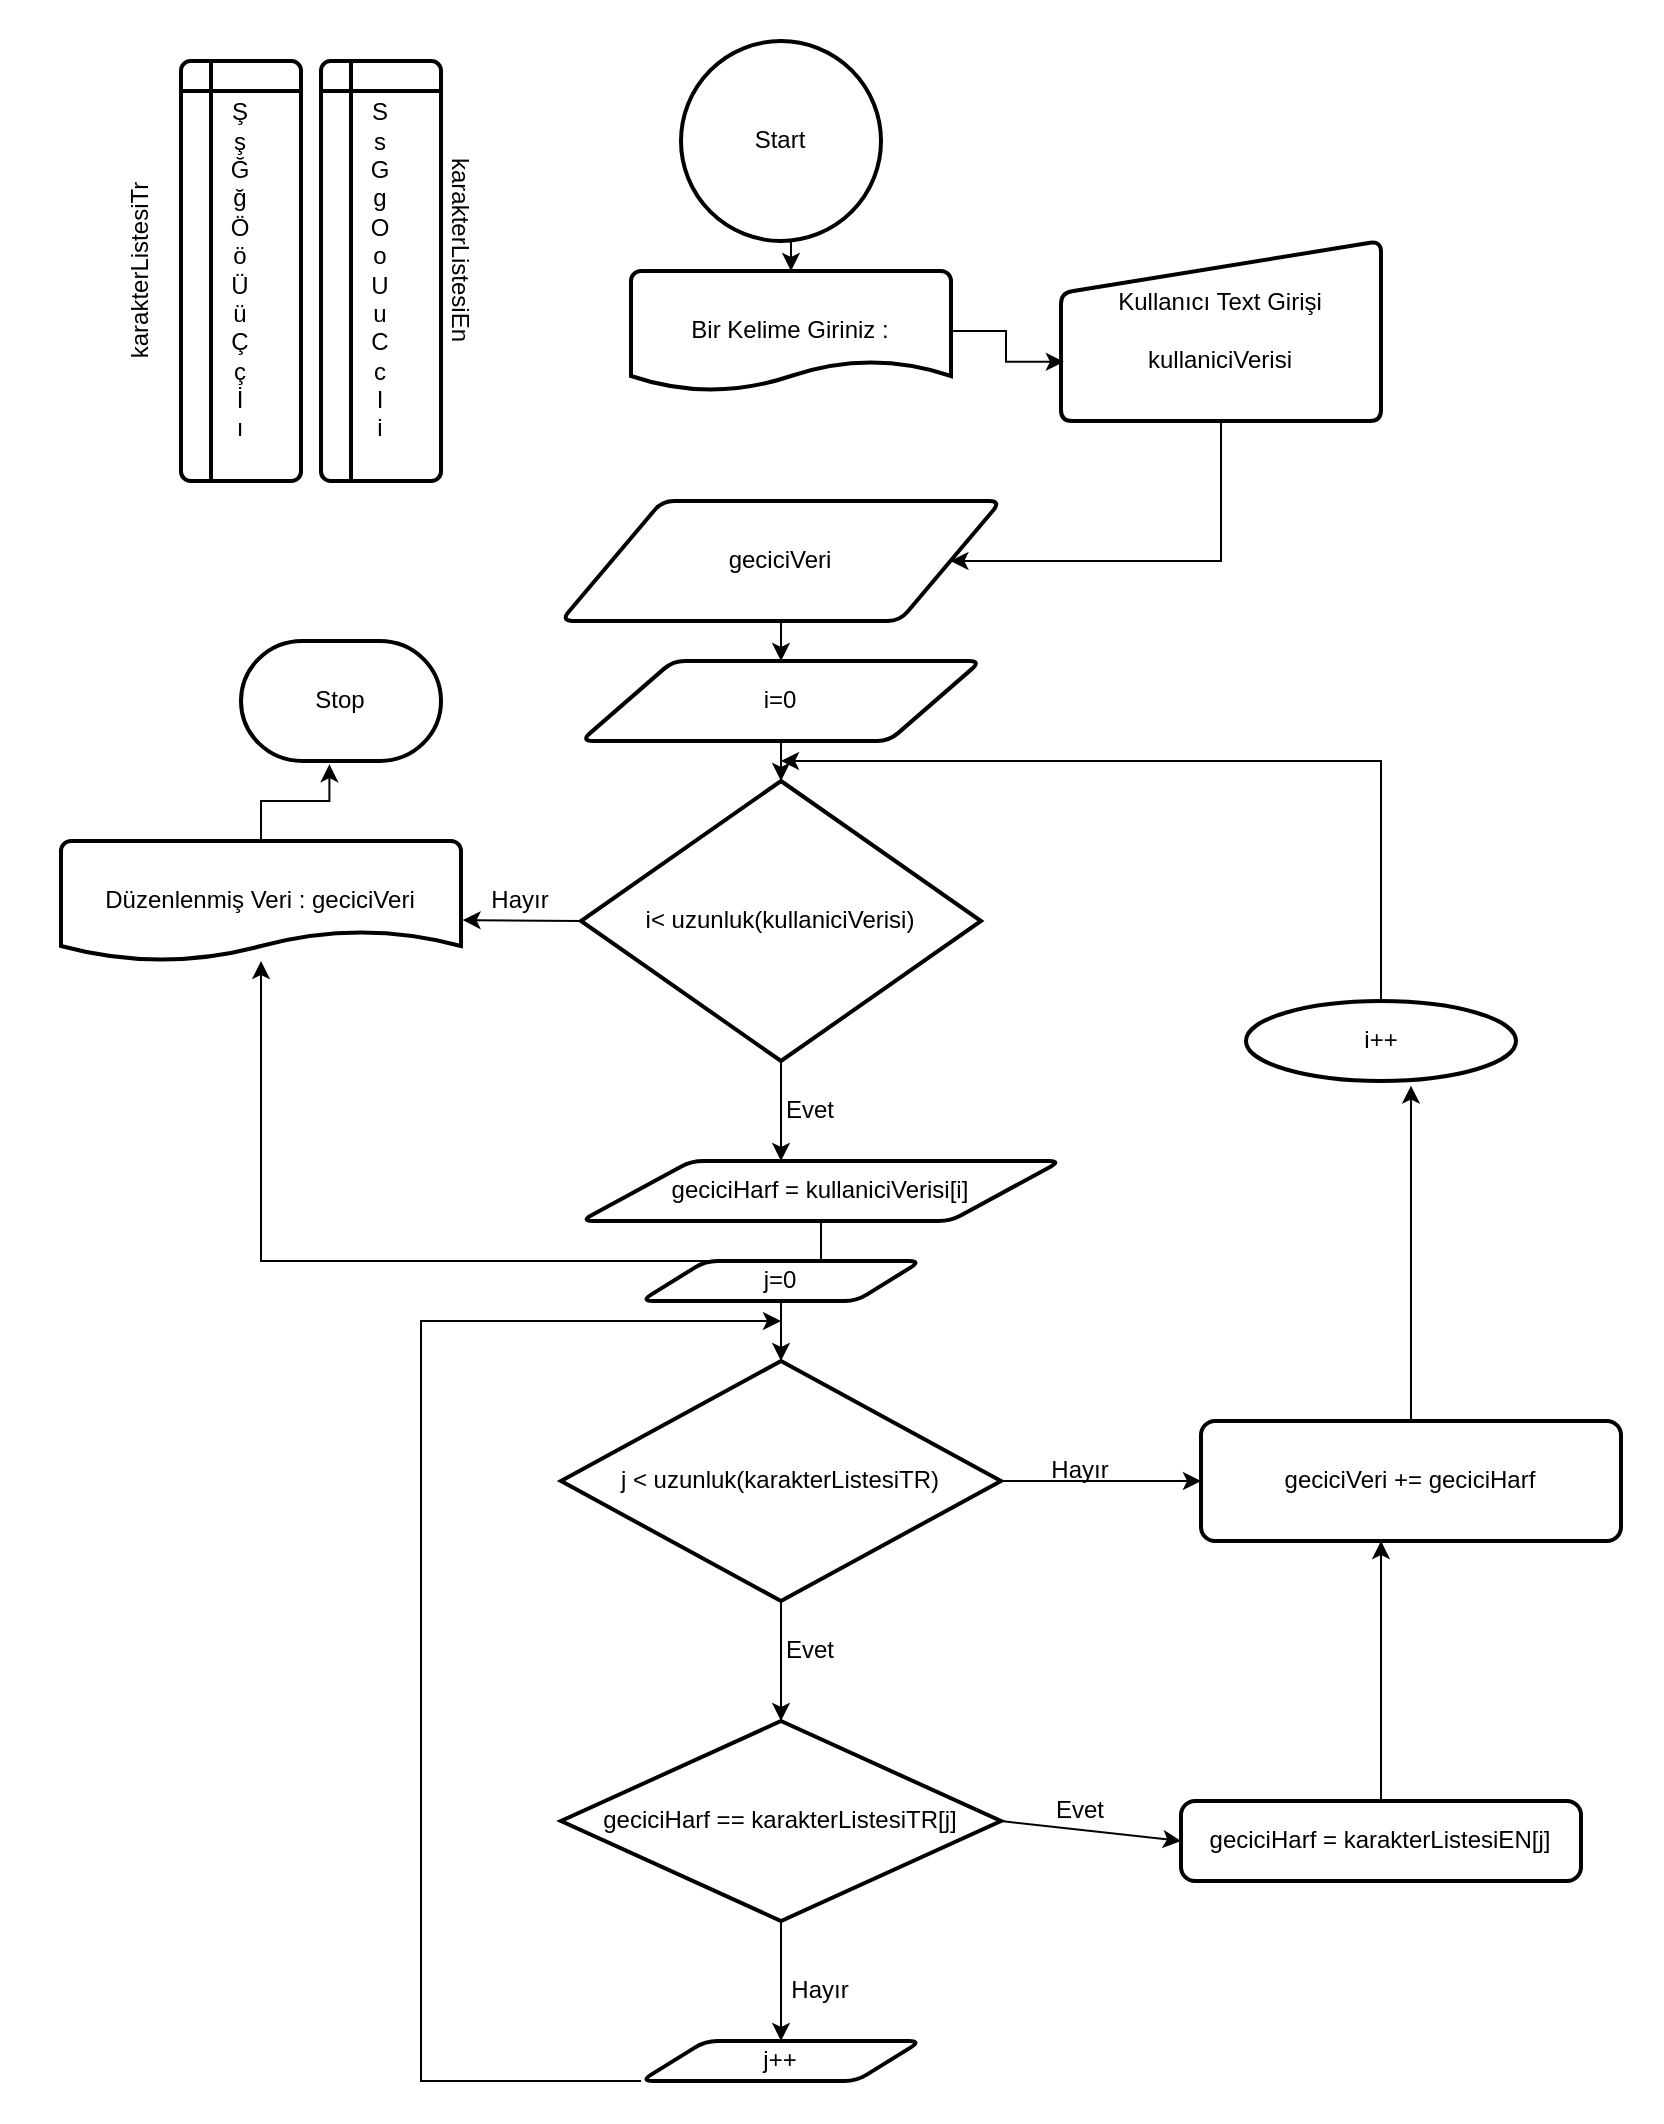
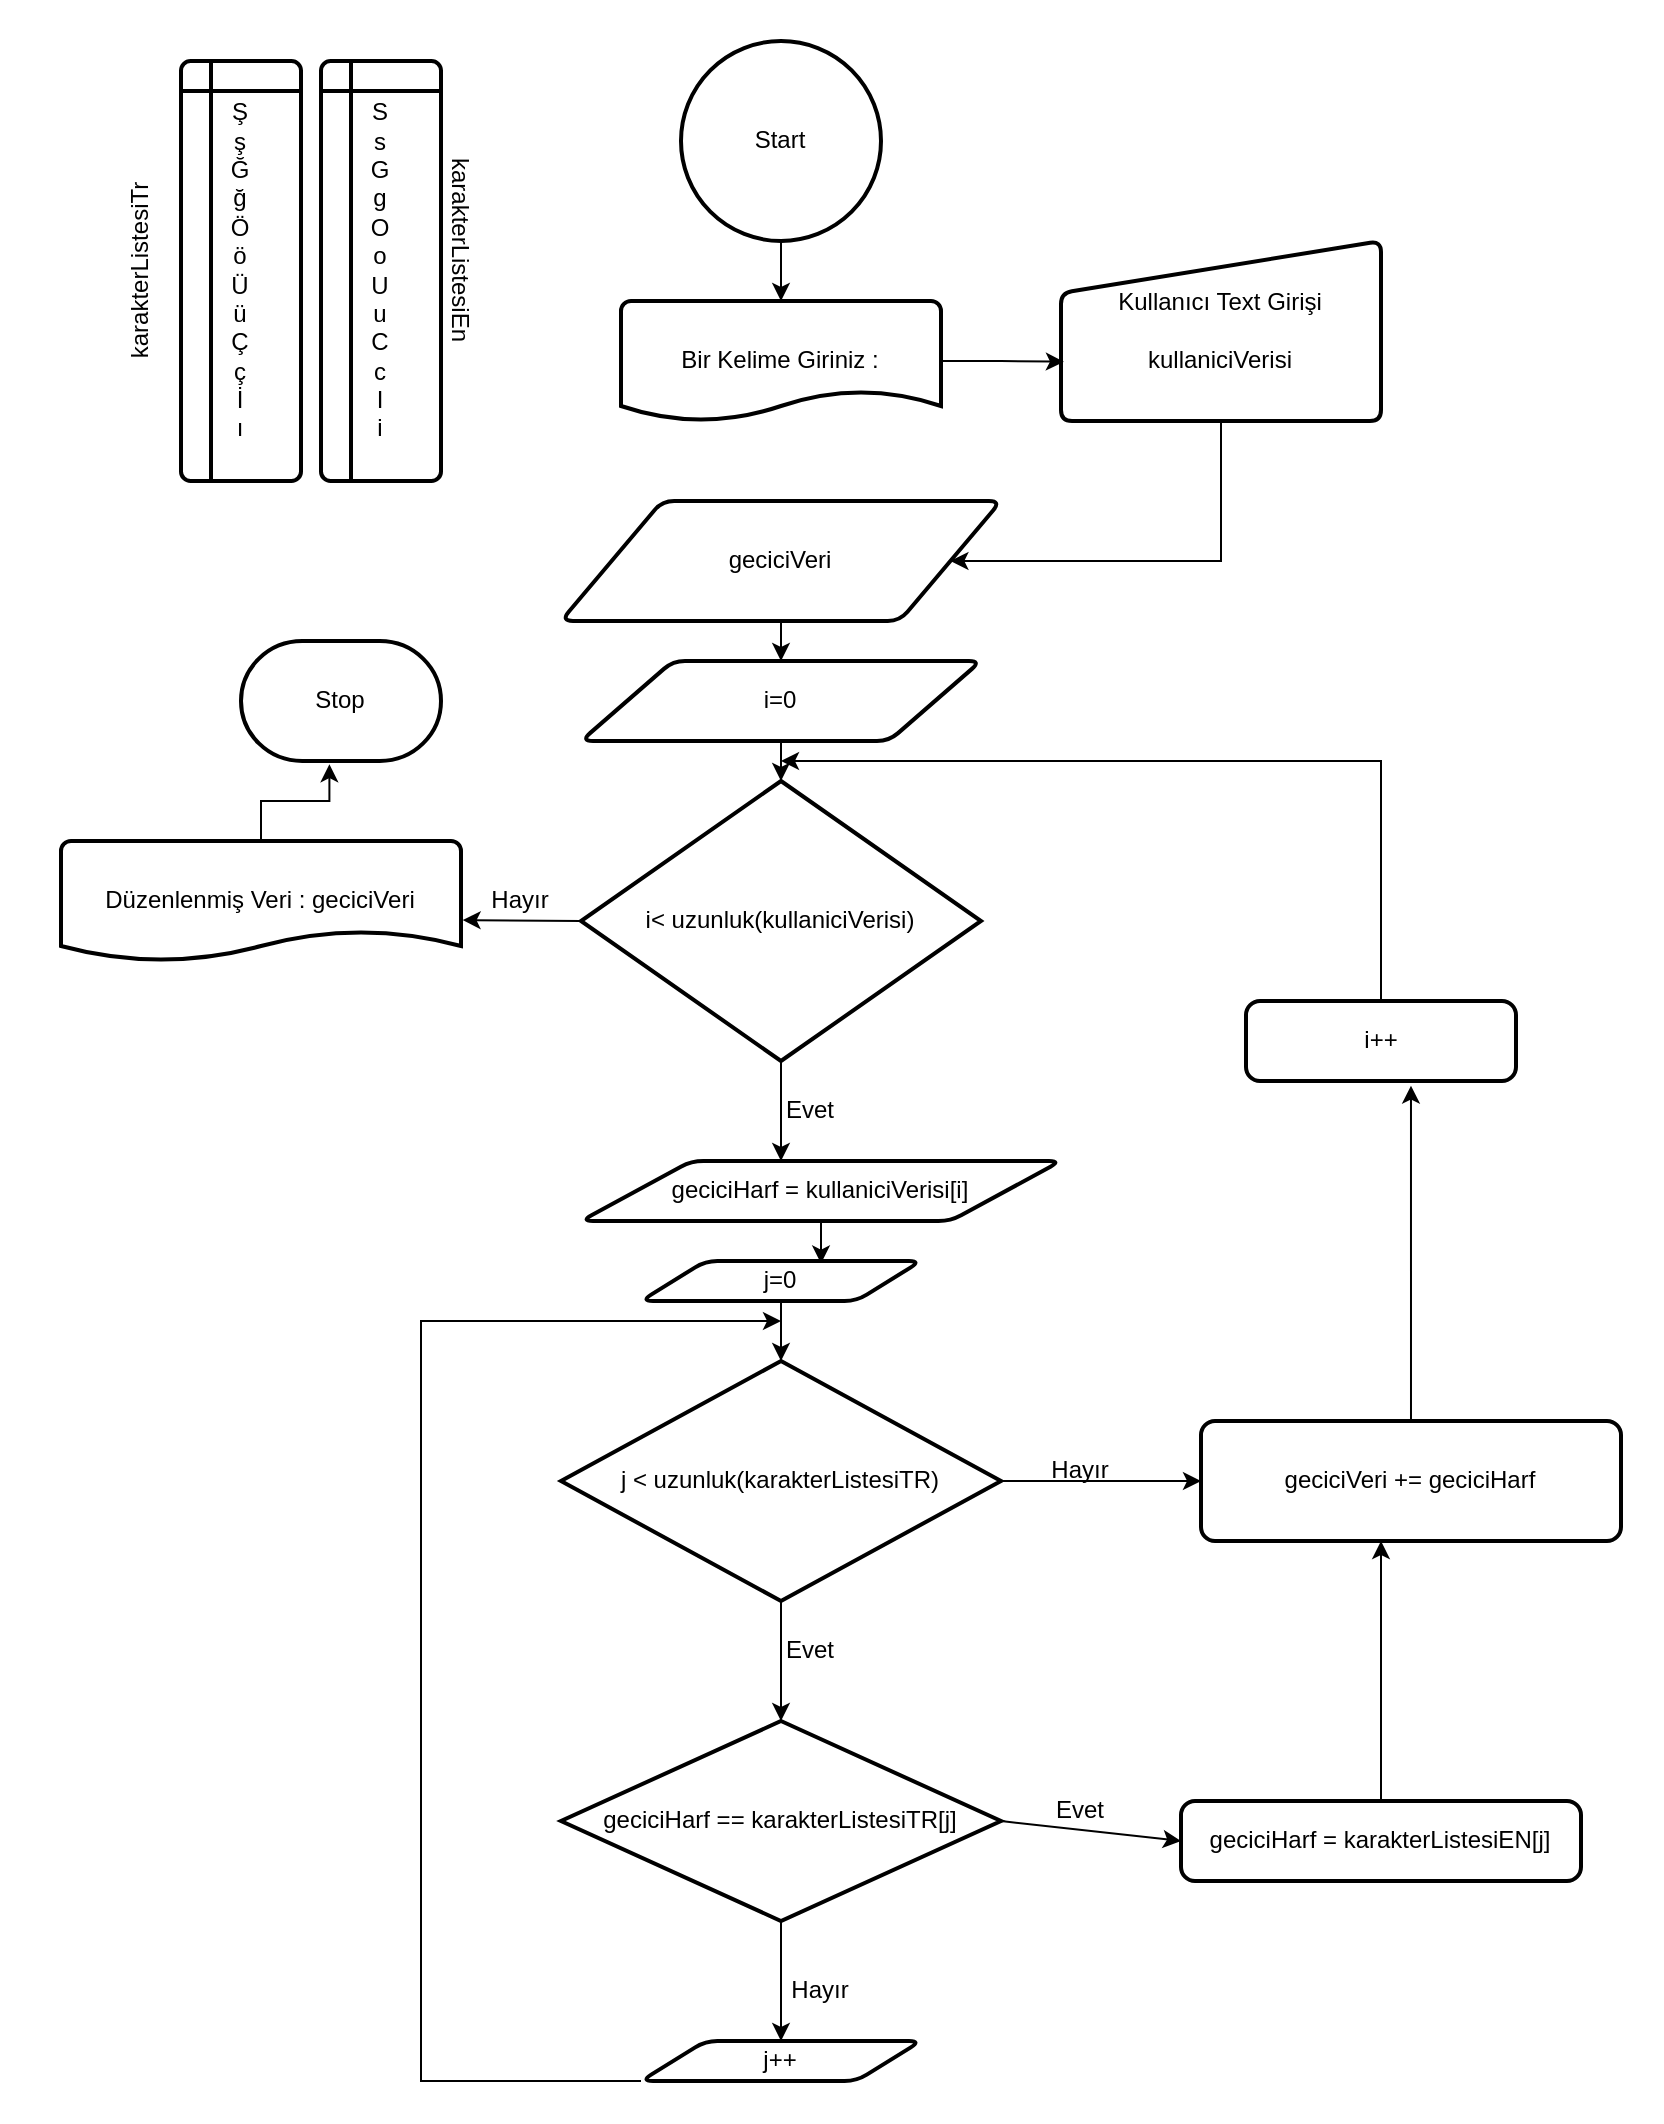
(791, 331) -> (781, 361)
(1381, 1041) -> (1381, 1041)
(341, 1261) -> (821, 1248)
